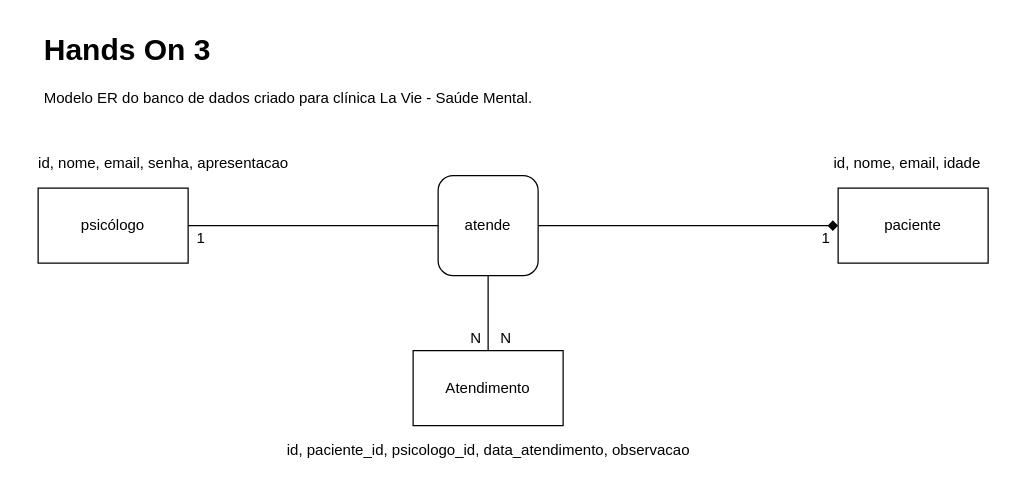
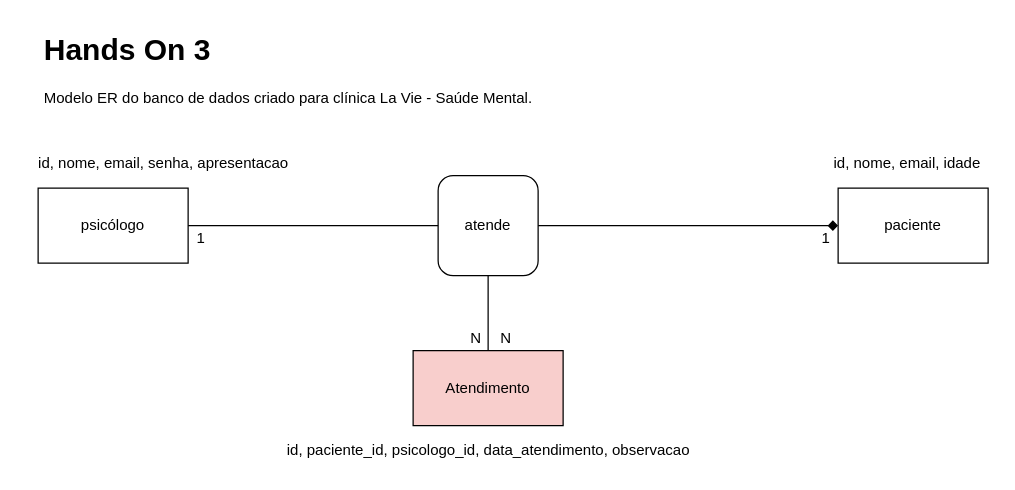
(488, 388) -> (488, 388)
